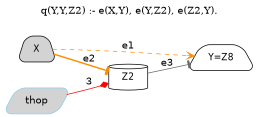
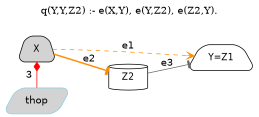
(221, 58) -> (221, 58)
(83, 90) -> (37, 79)
